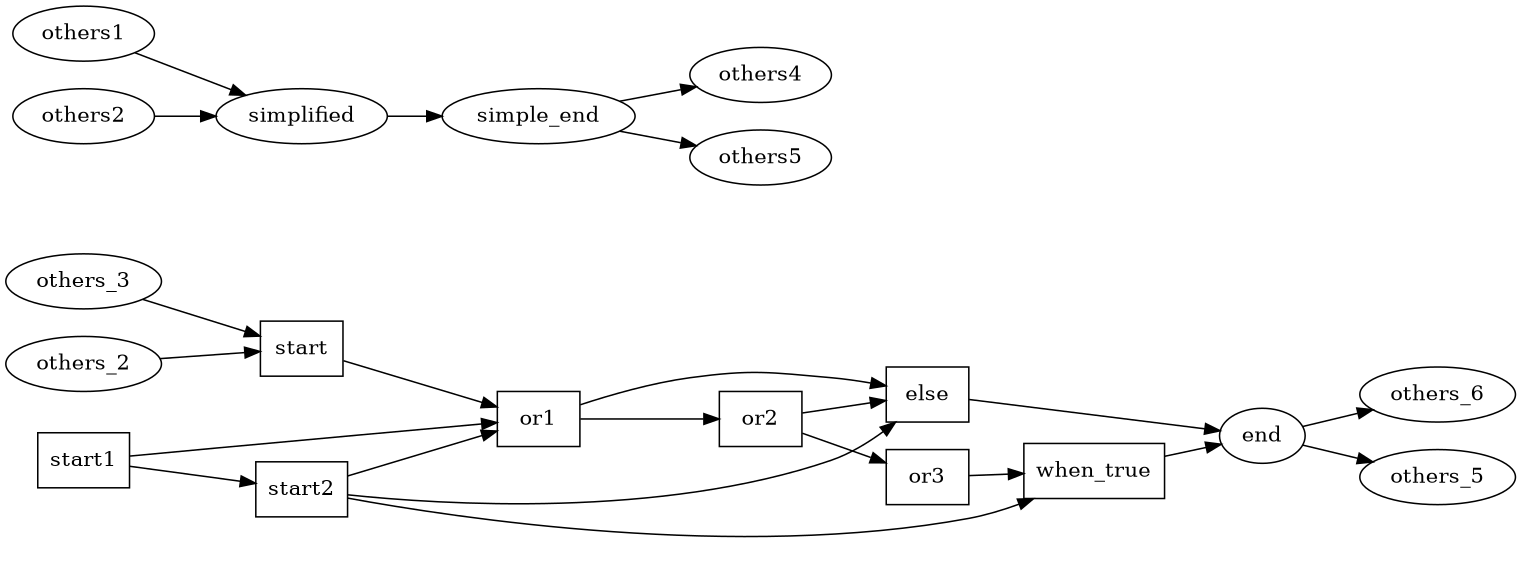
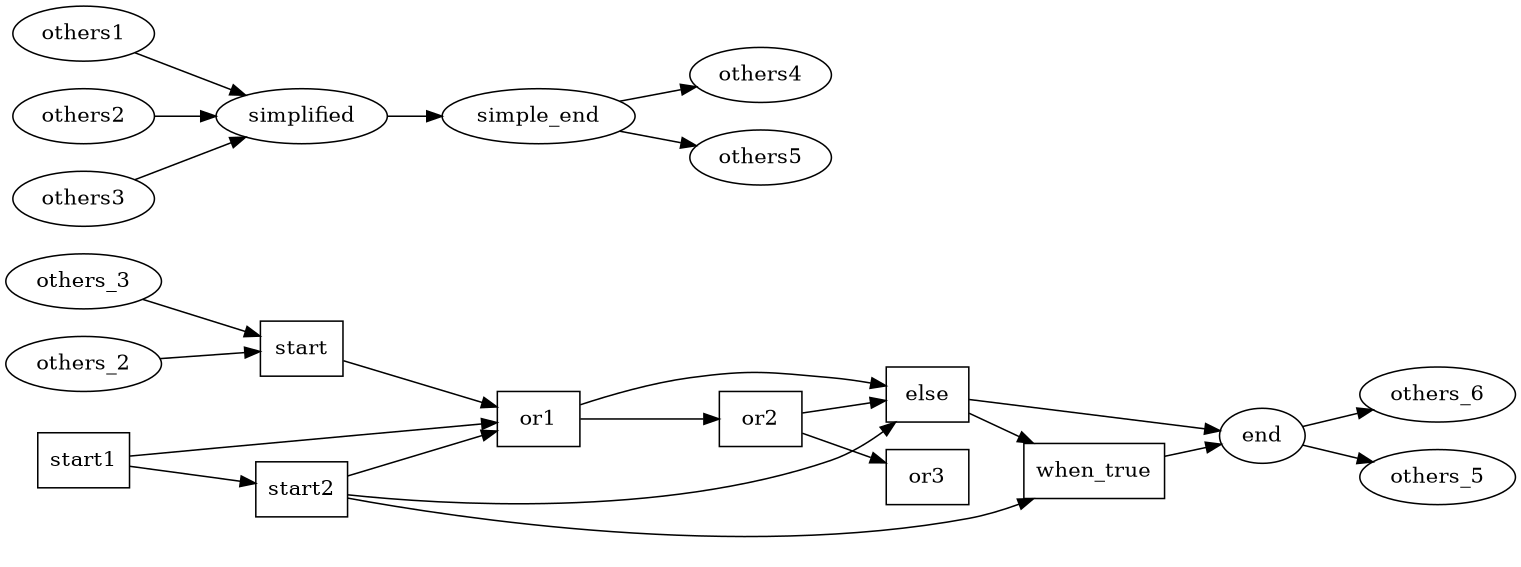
none -> (84, 199)
(989, 475) -> (994, 425)
